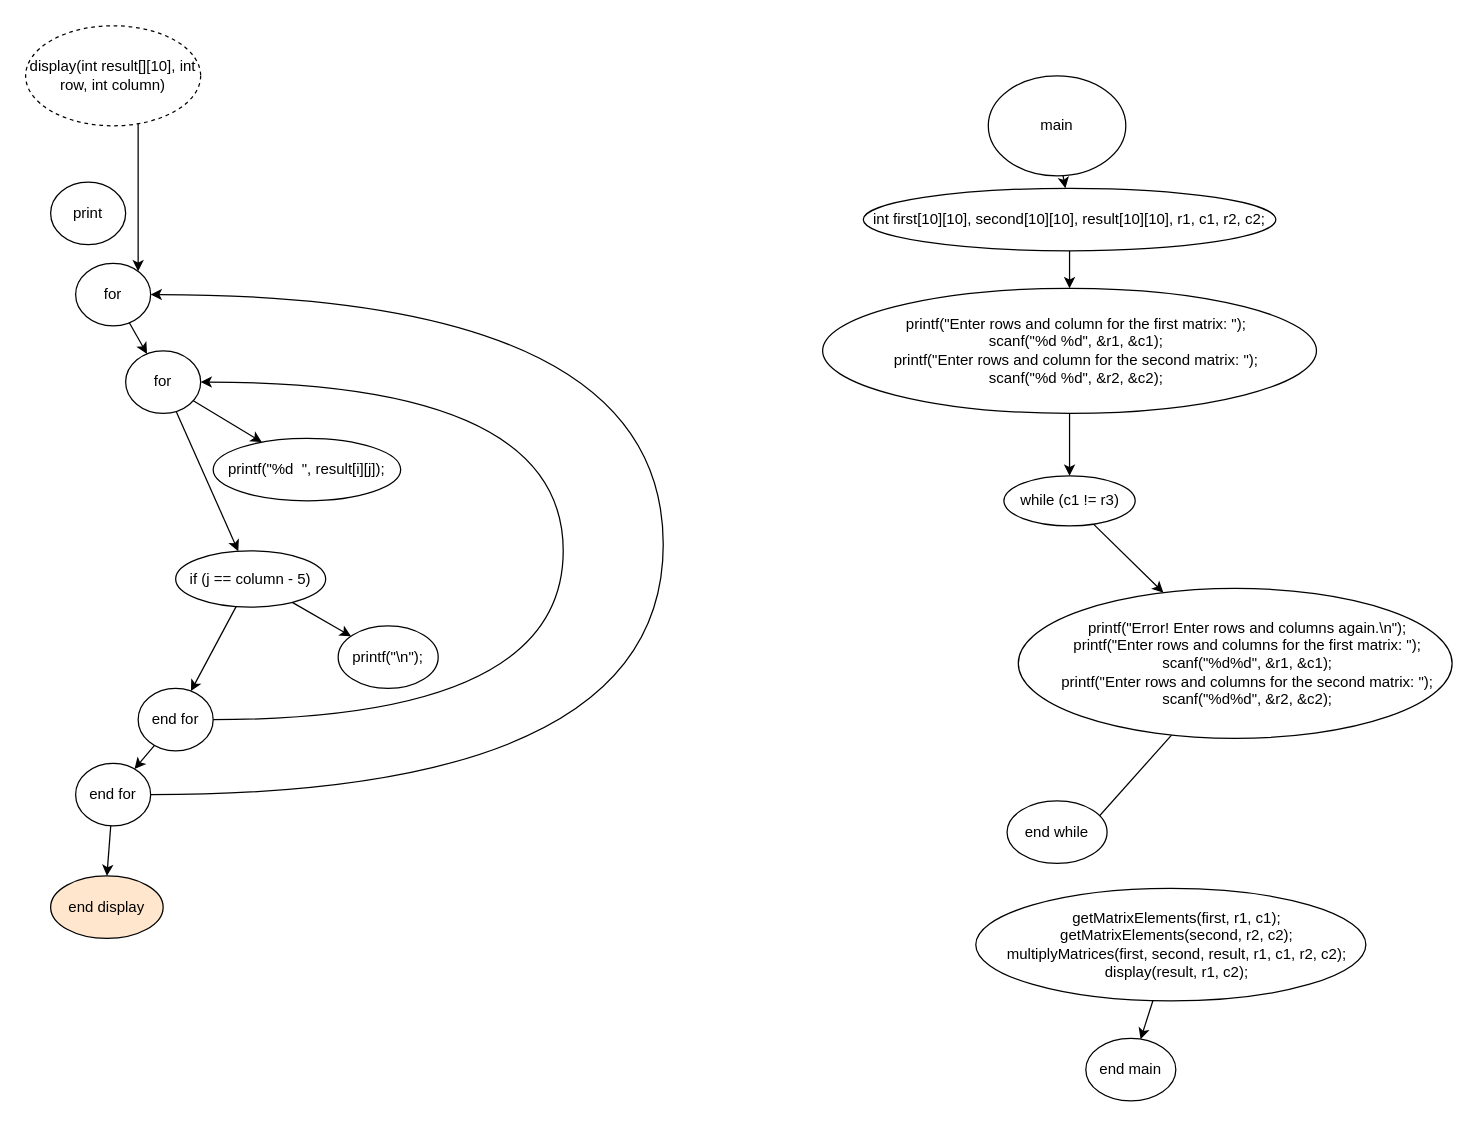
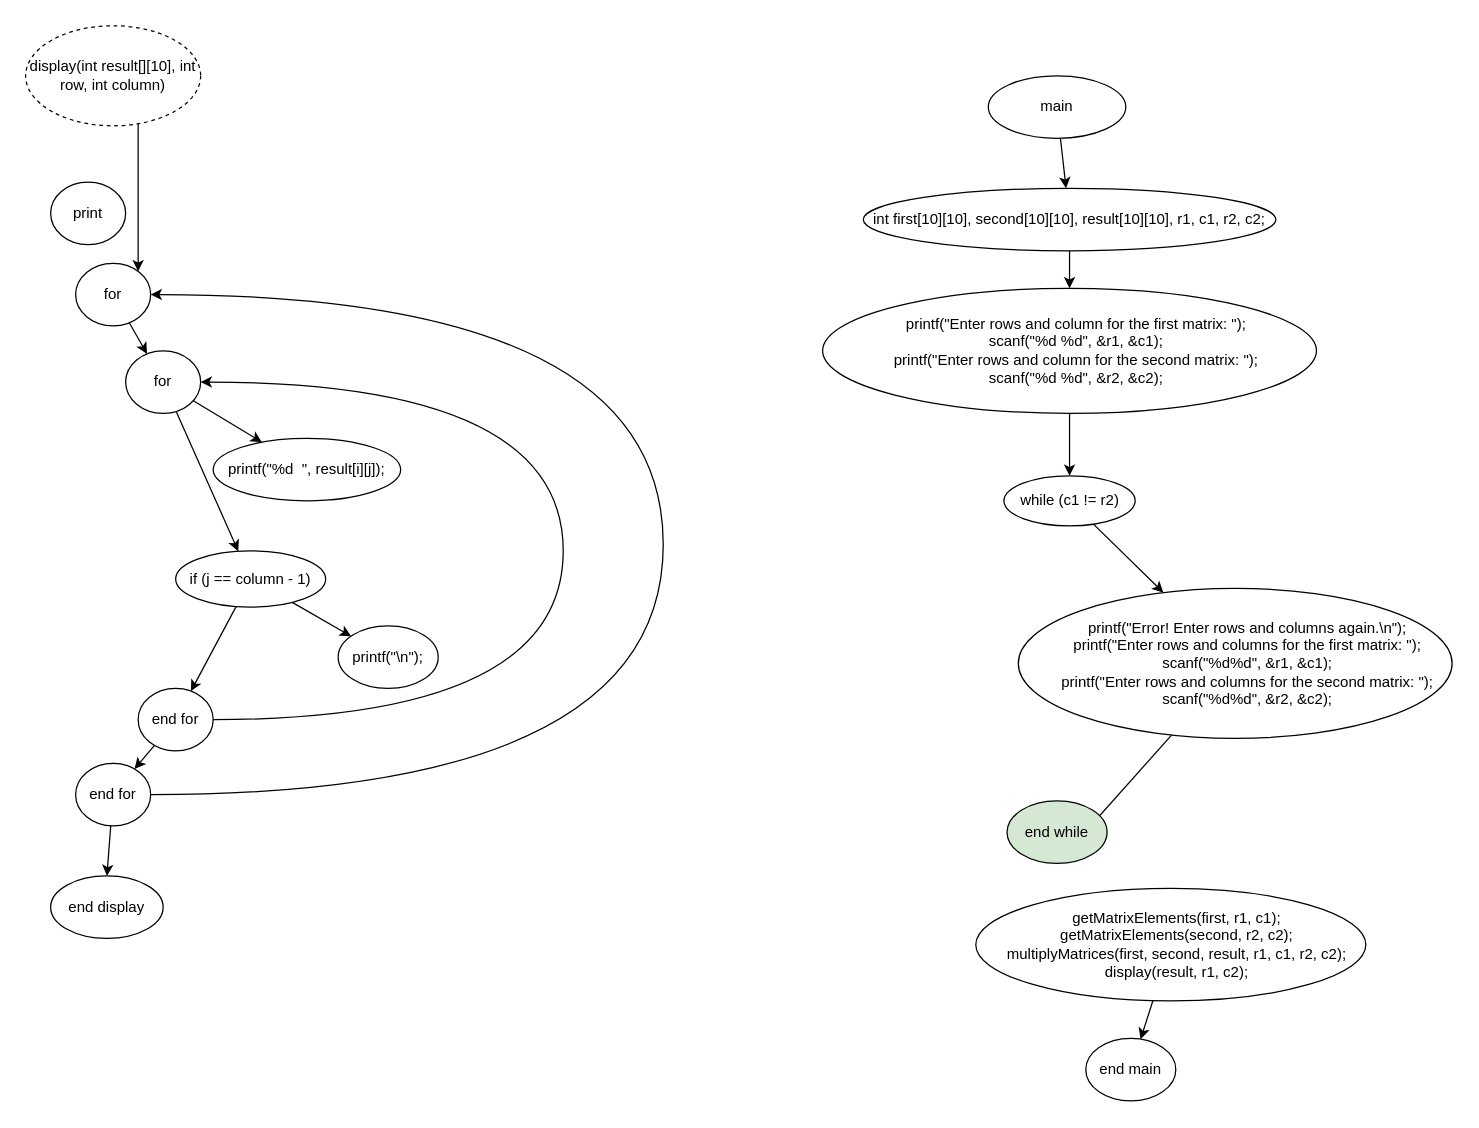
(1057, 126) -> (1057, 107)
(1070, 501) -> (1070, 501)
(251, 579) -> (251, 579)
(1057, 832) -> (1057, 832)
(107, 907) -> (107, 907)
